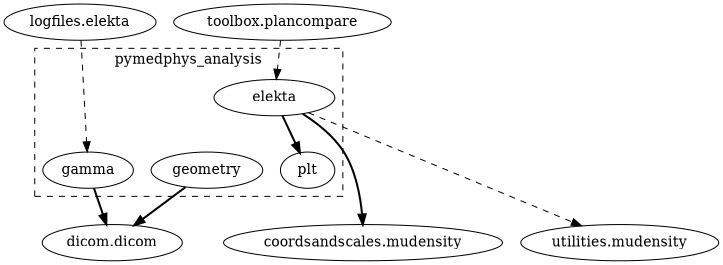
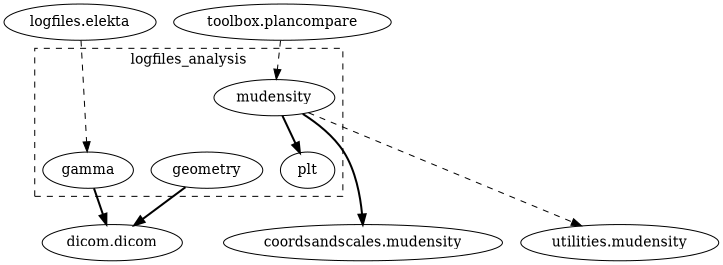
(189, 60) -> (189, 60)
(274, 98) -> (274, 98)
